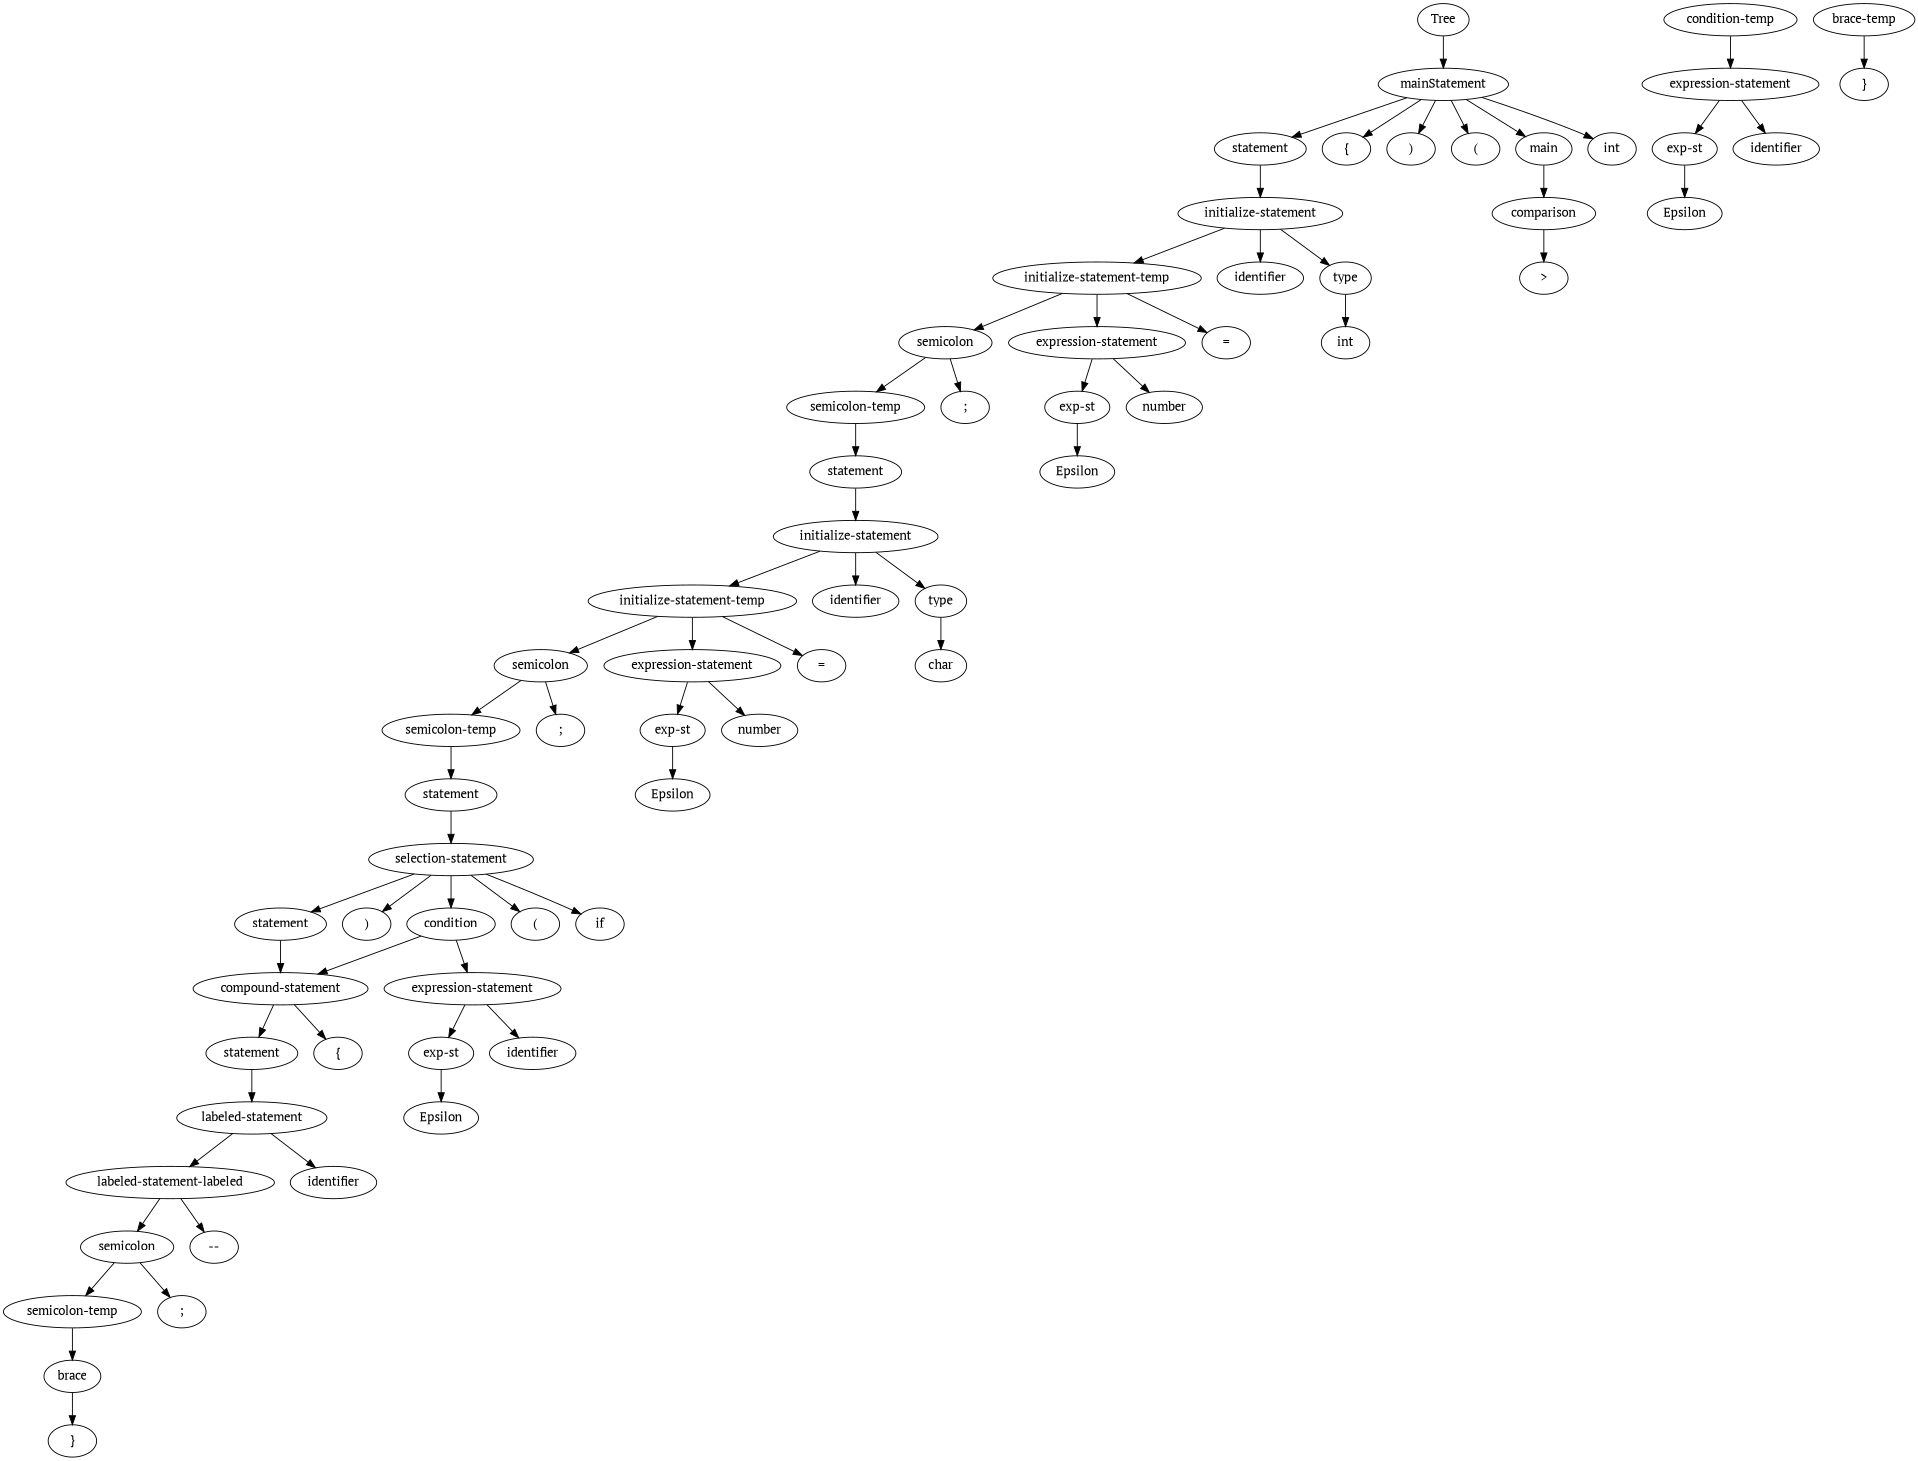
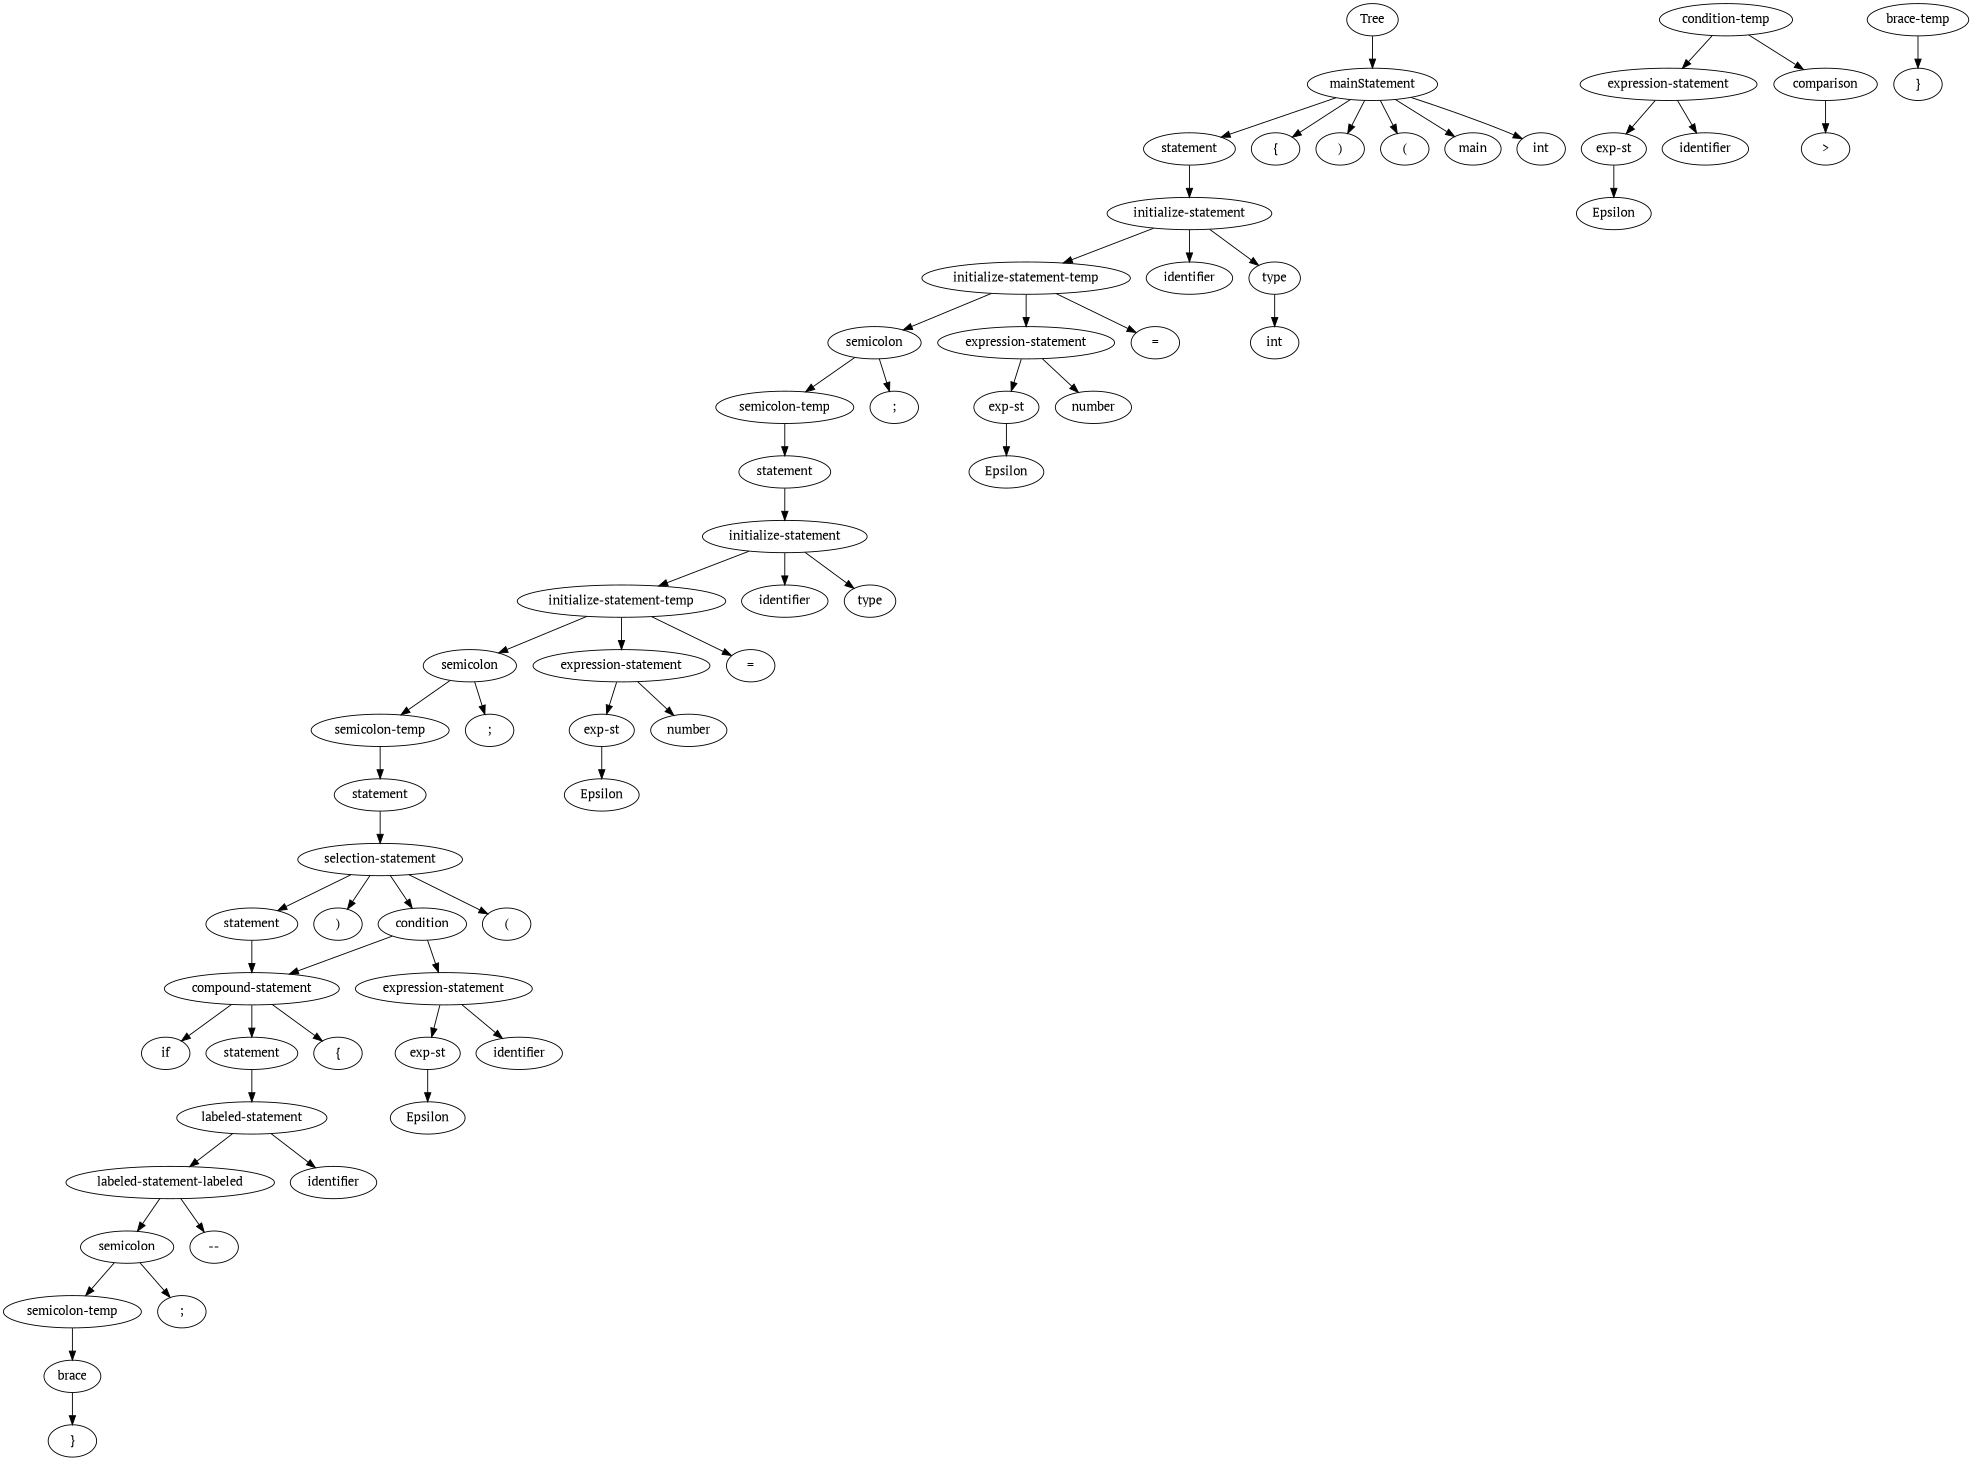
(1544, 177) -> (1772, 50)
(941, 666) -> none
(530, 892) -> (210, 1020)
